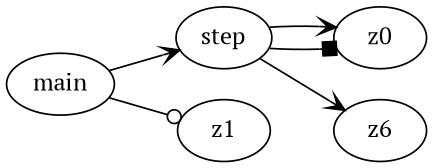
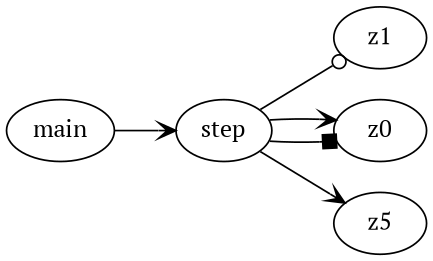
(138, 106) -> (296, 88)
(380, 131) -> (380, 223)
